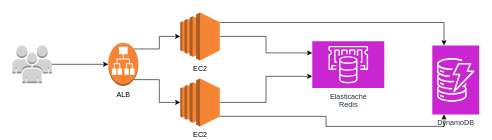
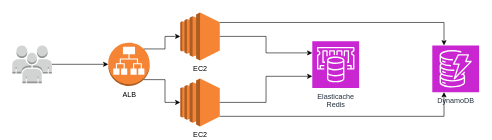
(123, 64) -> (129, 64)
(348, 65) -> (336, 65)
(456, 80) -> (456, 69)
